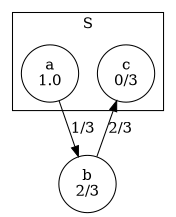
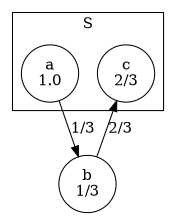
(126, 74) -> (126, 74)
(88, 184) -> (88, 184)
